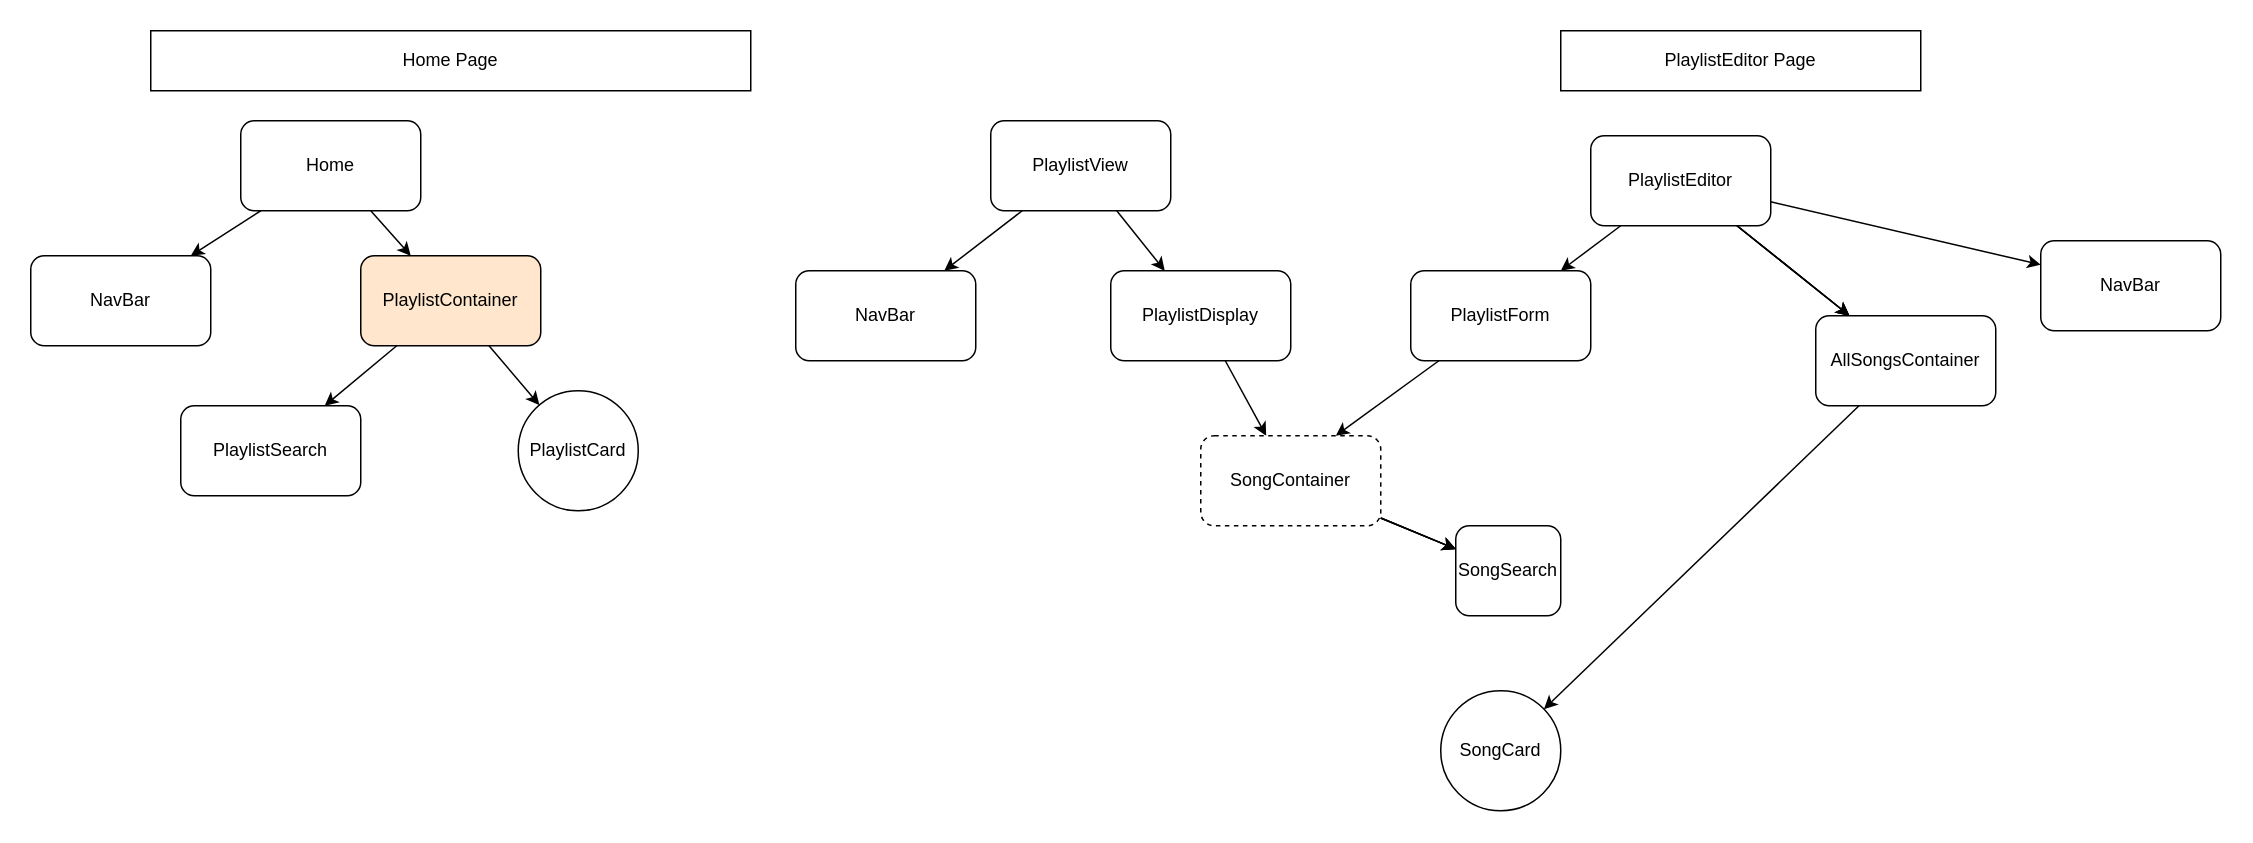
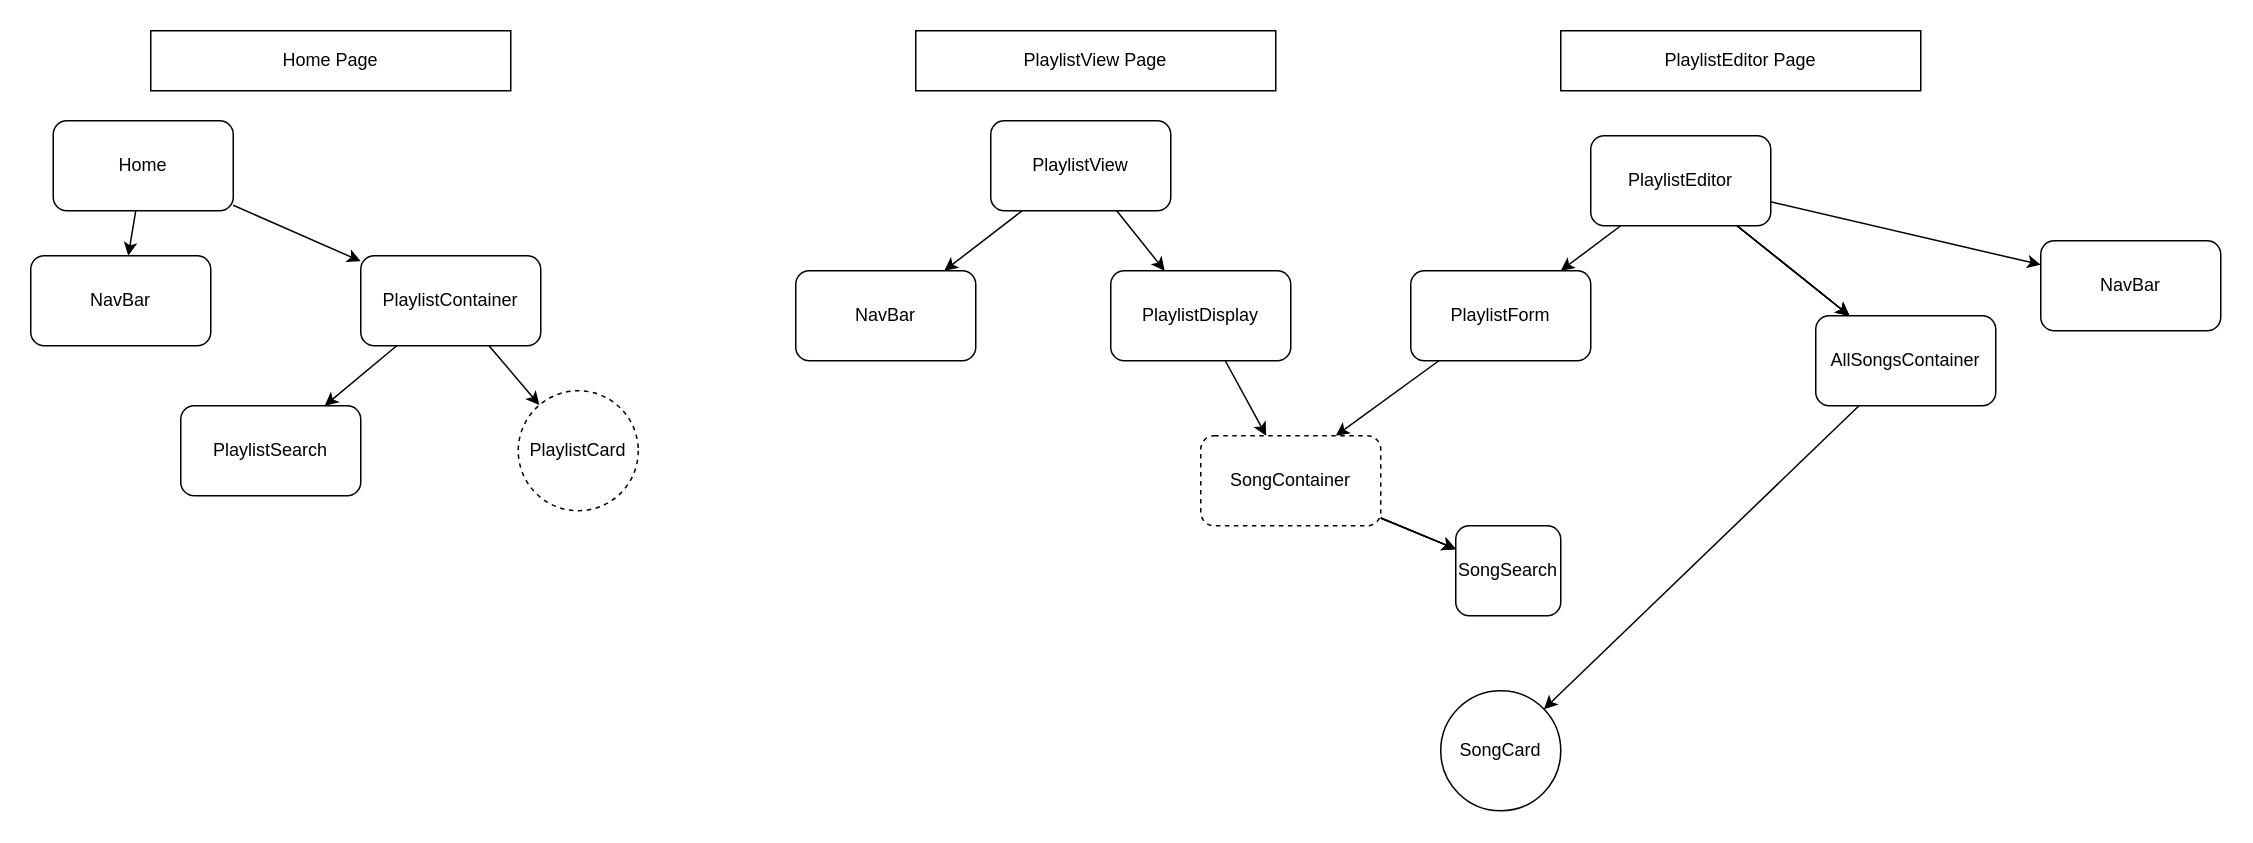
(451, 61) -> (331, 61)
none -> (1096, 61)
(331, 166) -> (143, 166)
(451, 301) -> (451, 301)
(578, 451) -> (578, 451)
